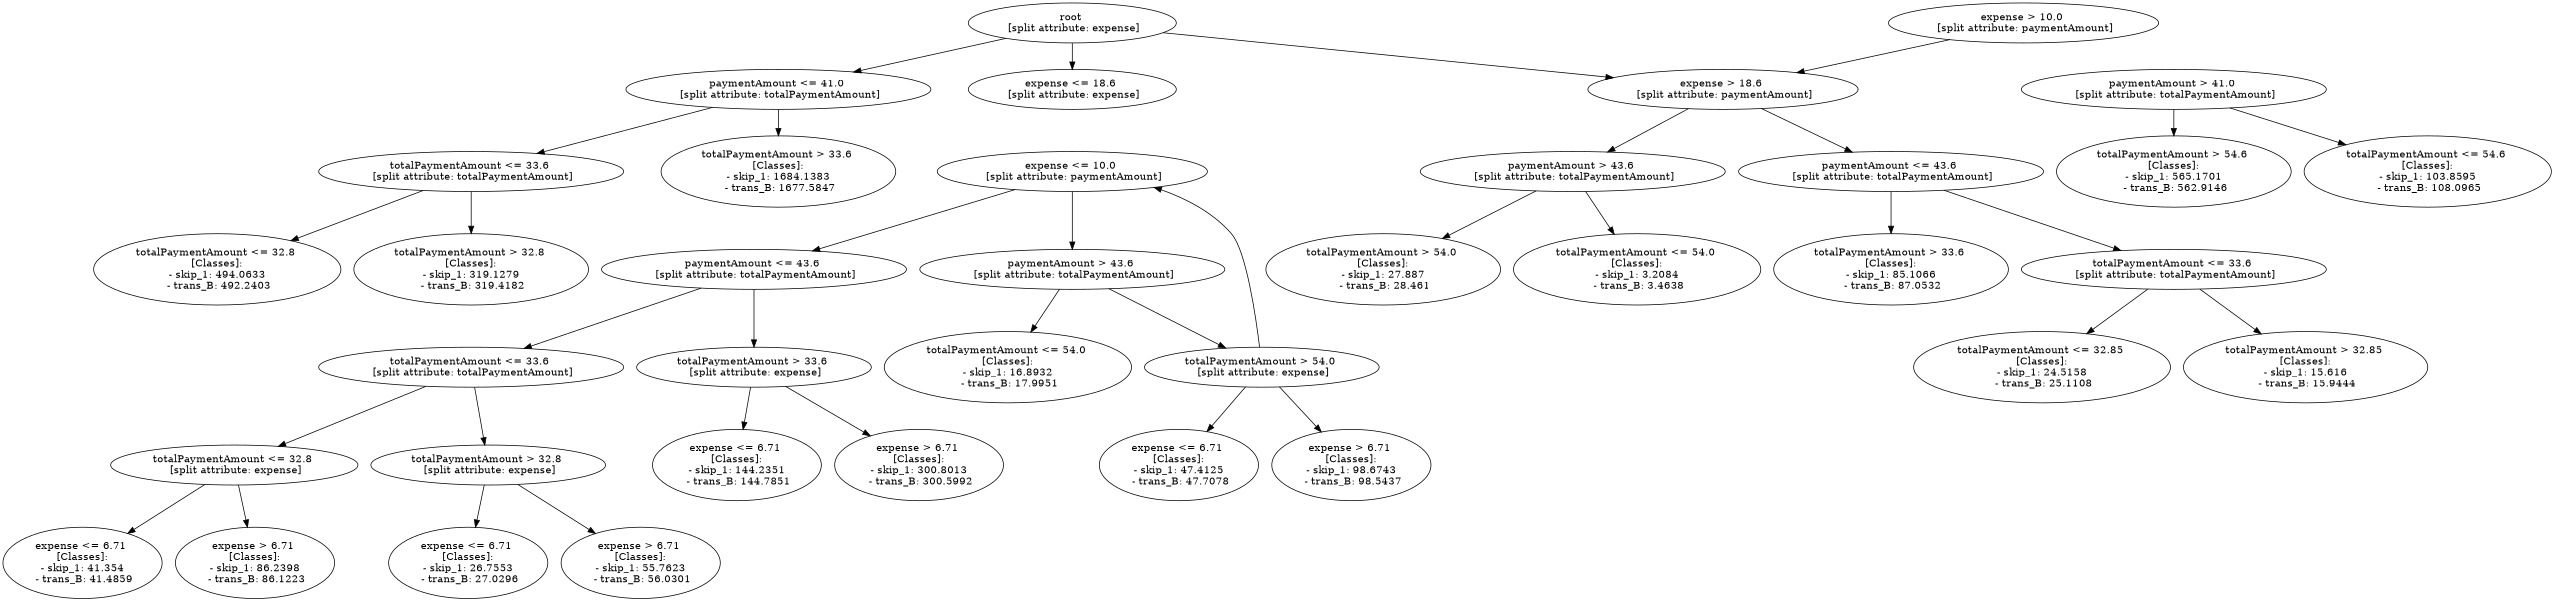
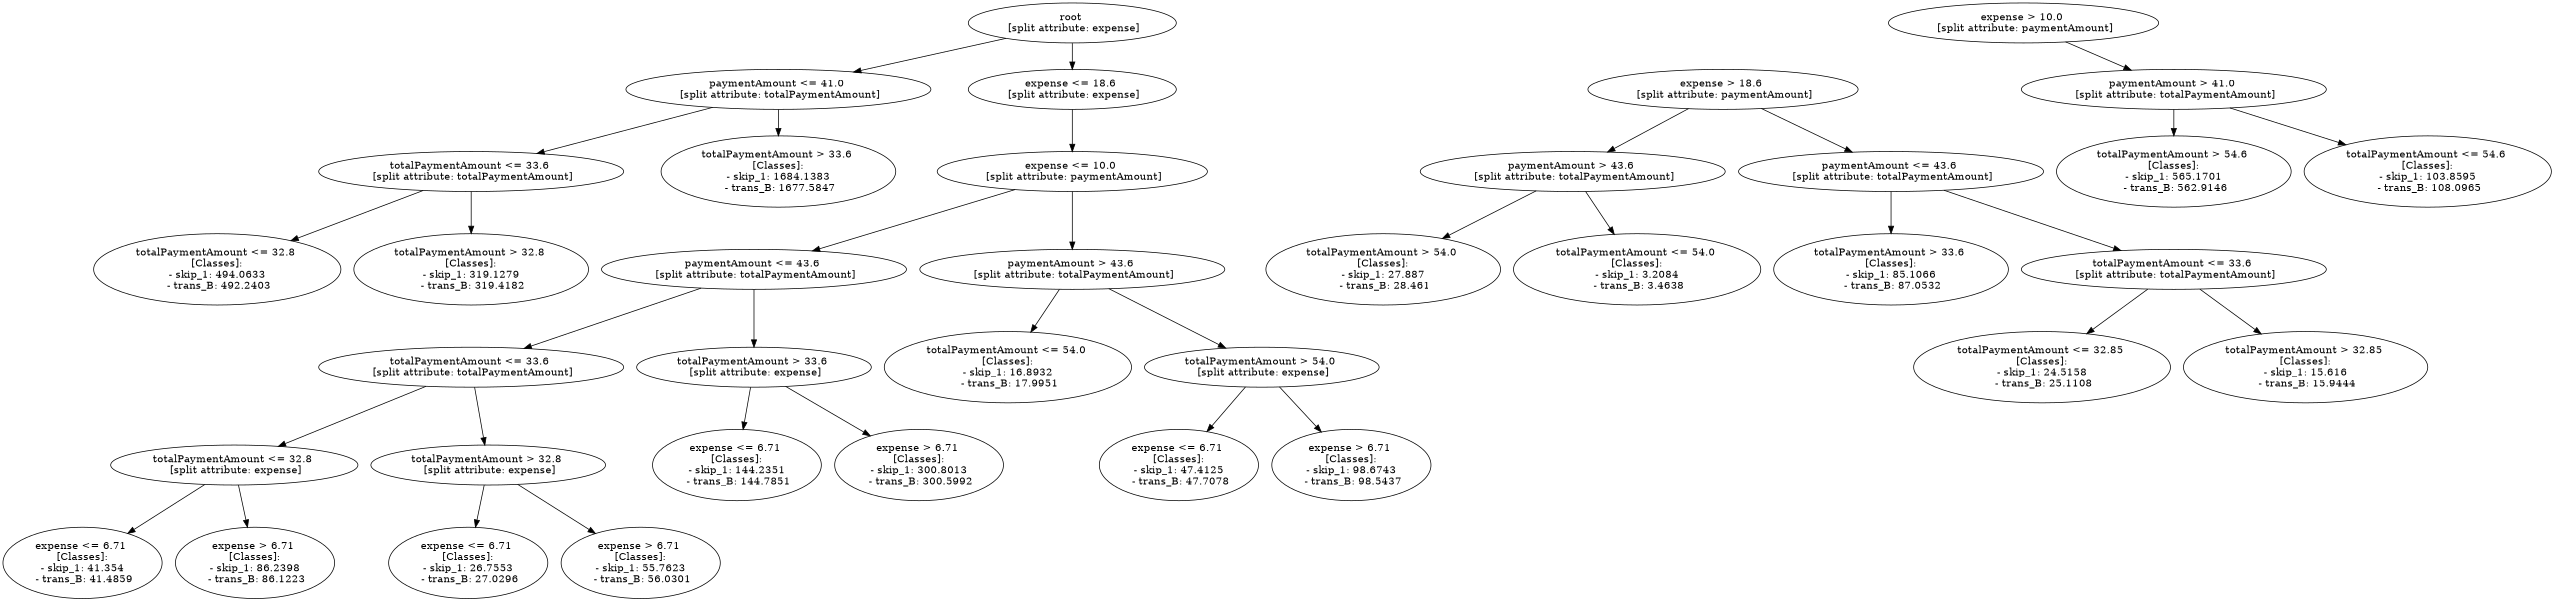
(1384, 55) -> none
(1877, 55) -> (2095, 55)
(1239, 249) -> (1072, 127)
